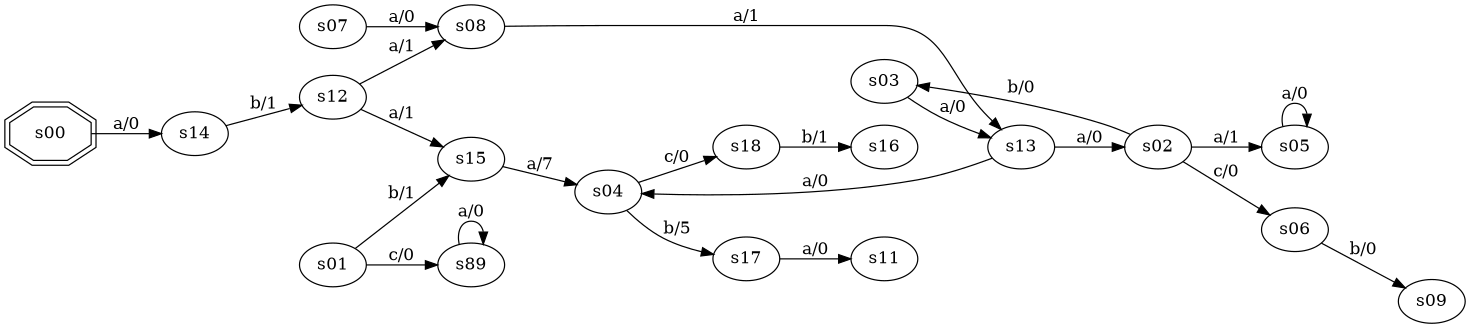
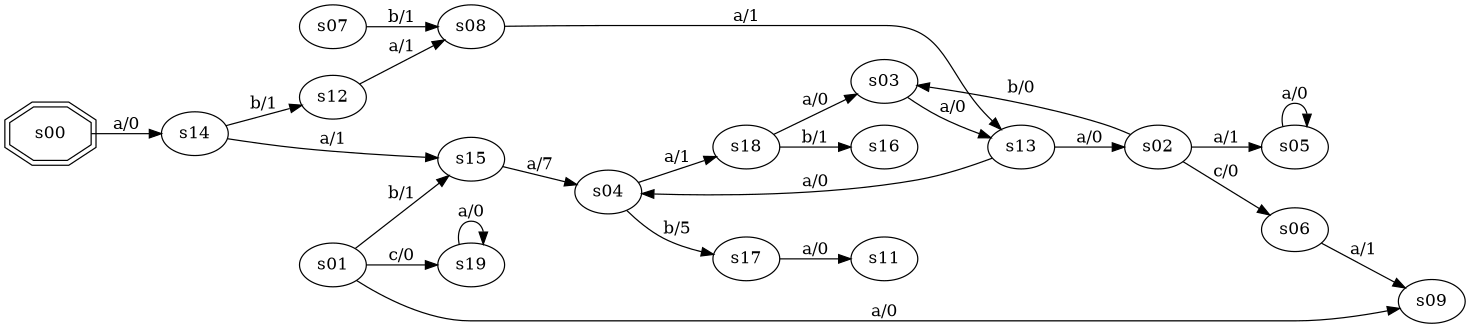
(402, 18) -> (402, 18)
none -> (810, 117)
(396, 126) -> (326, 151)
(677, 157) -> (677, 157)
(1363, 250) -> (1363, 250)
(471, 265) -> (471, 265)
none -> (868, 321)
